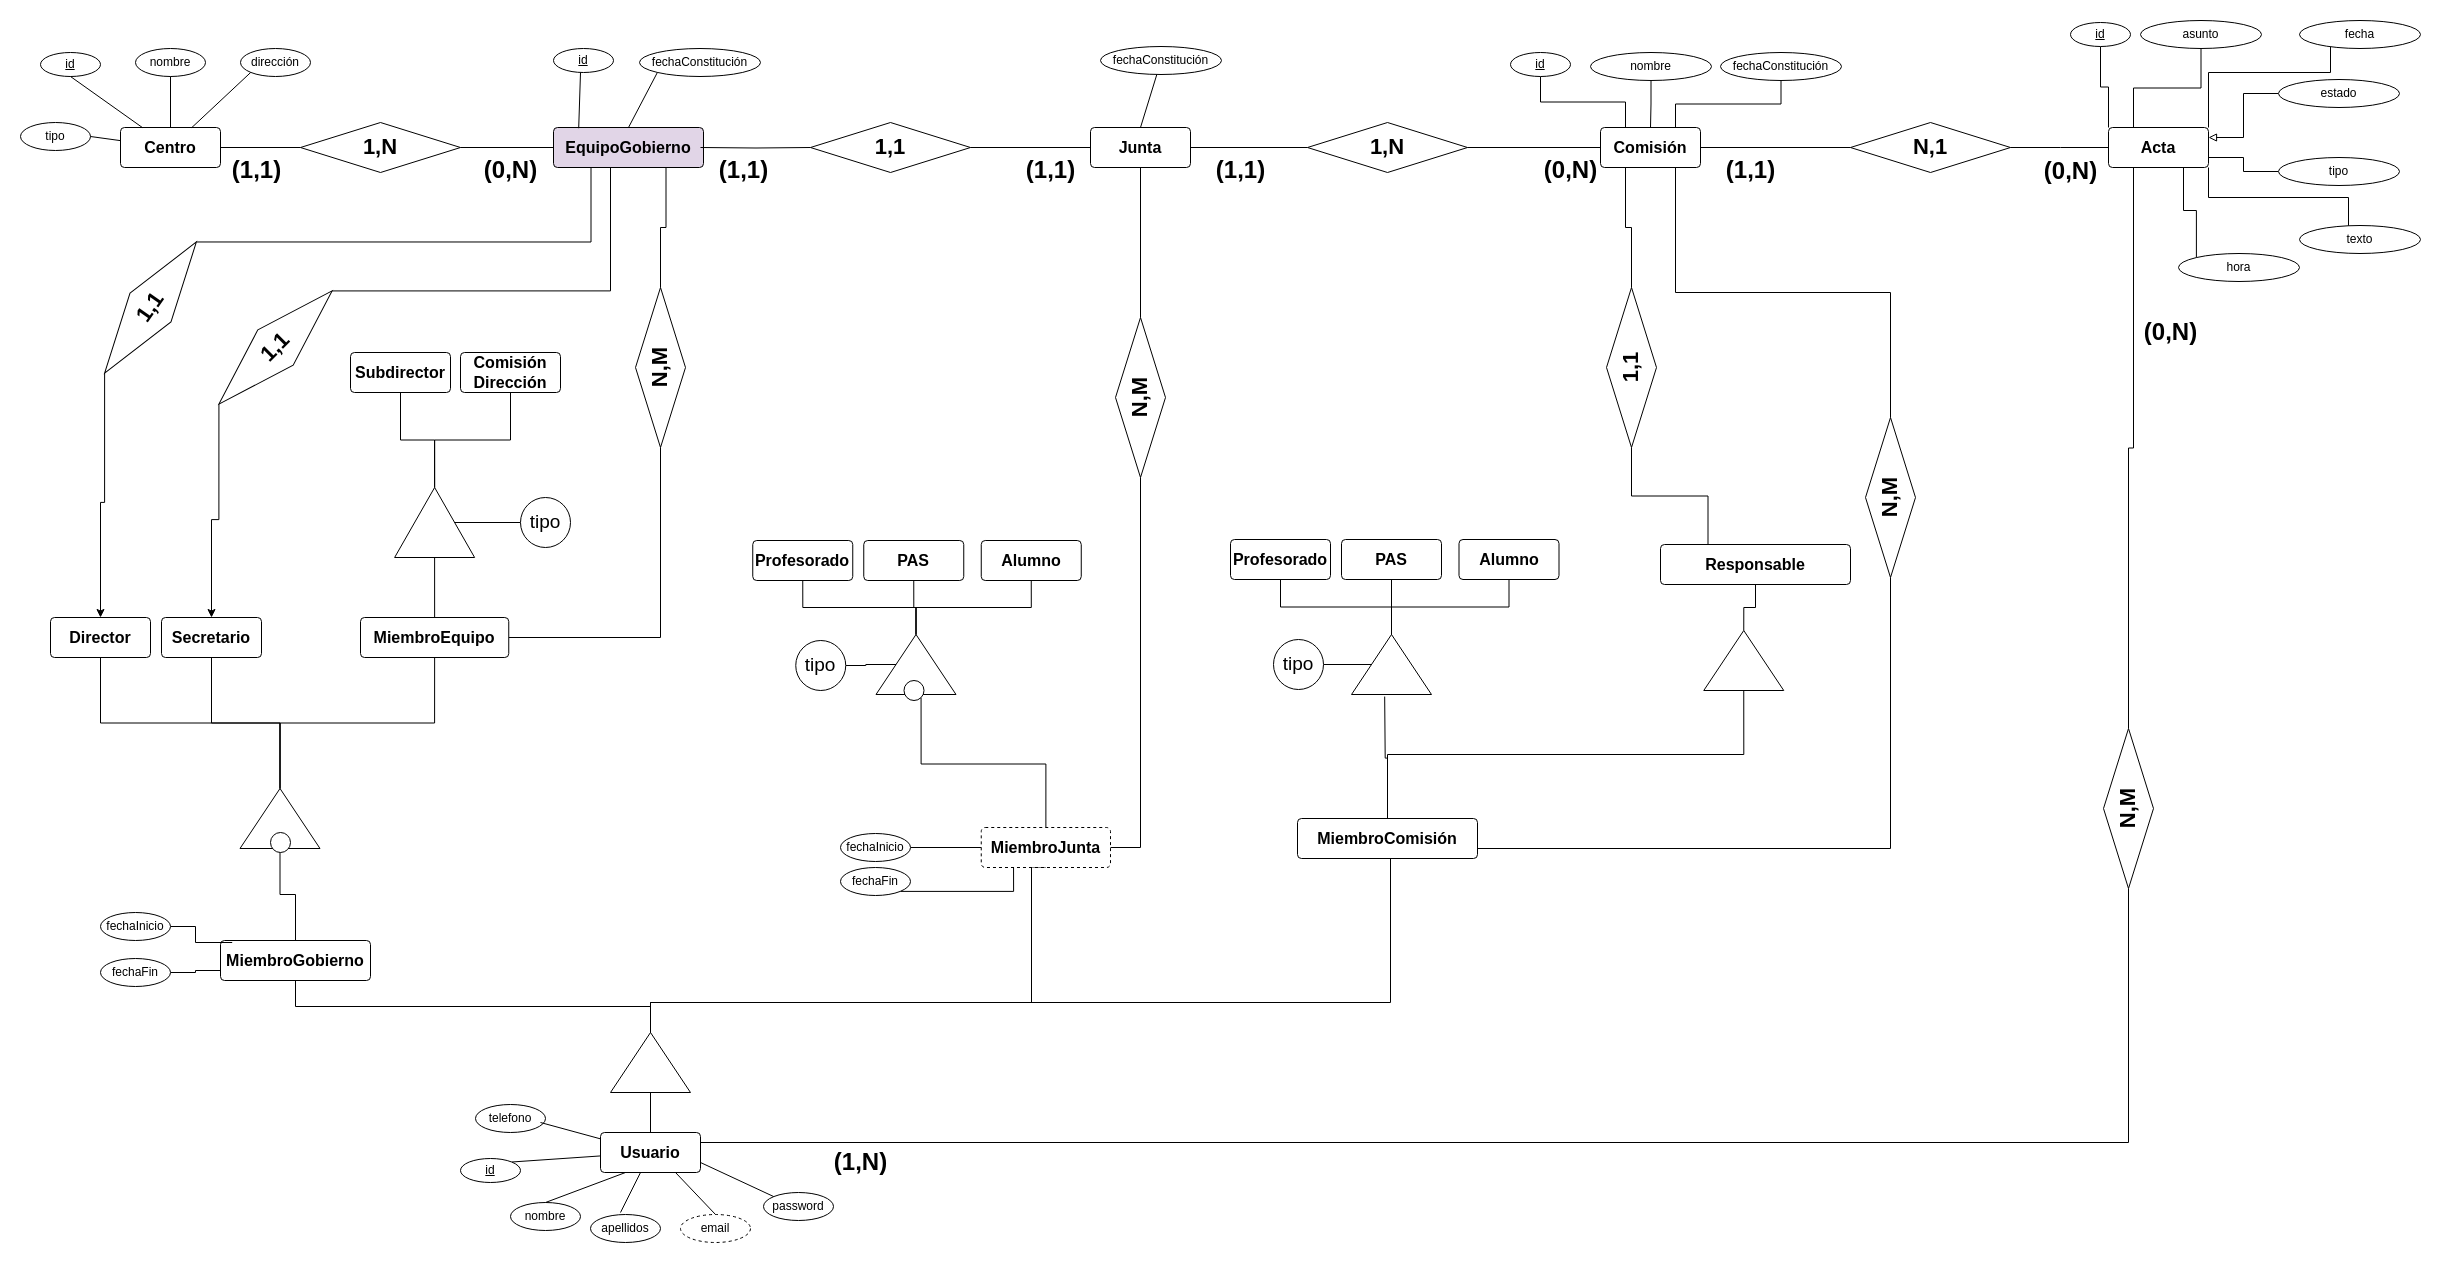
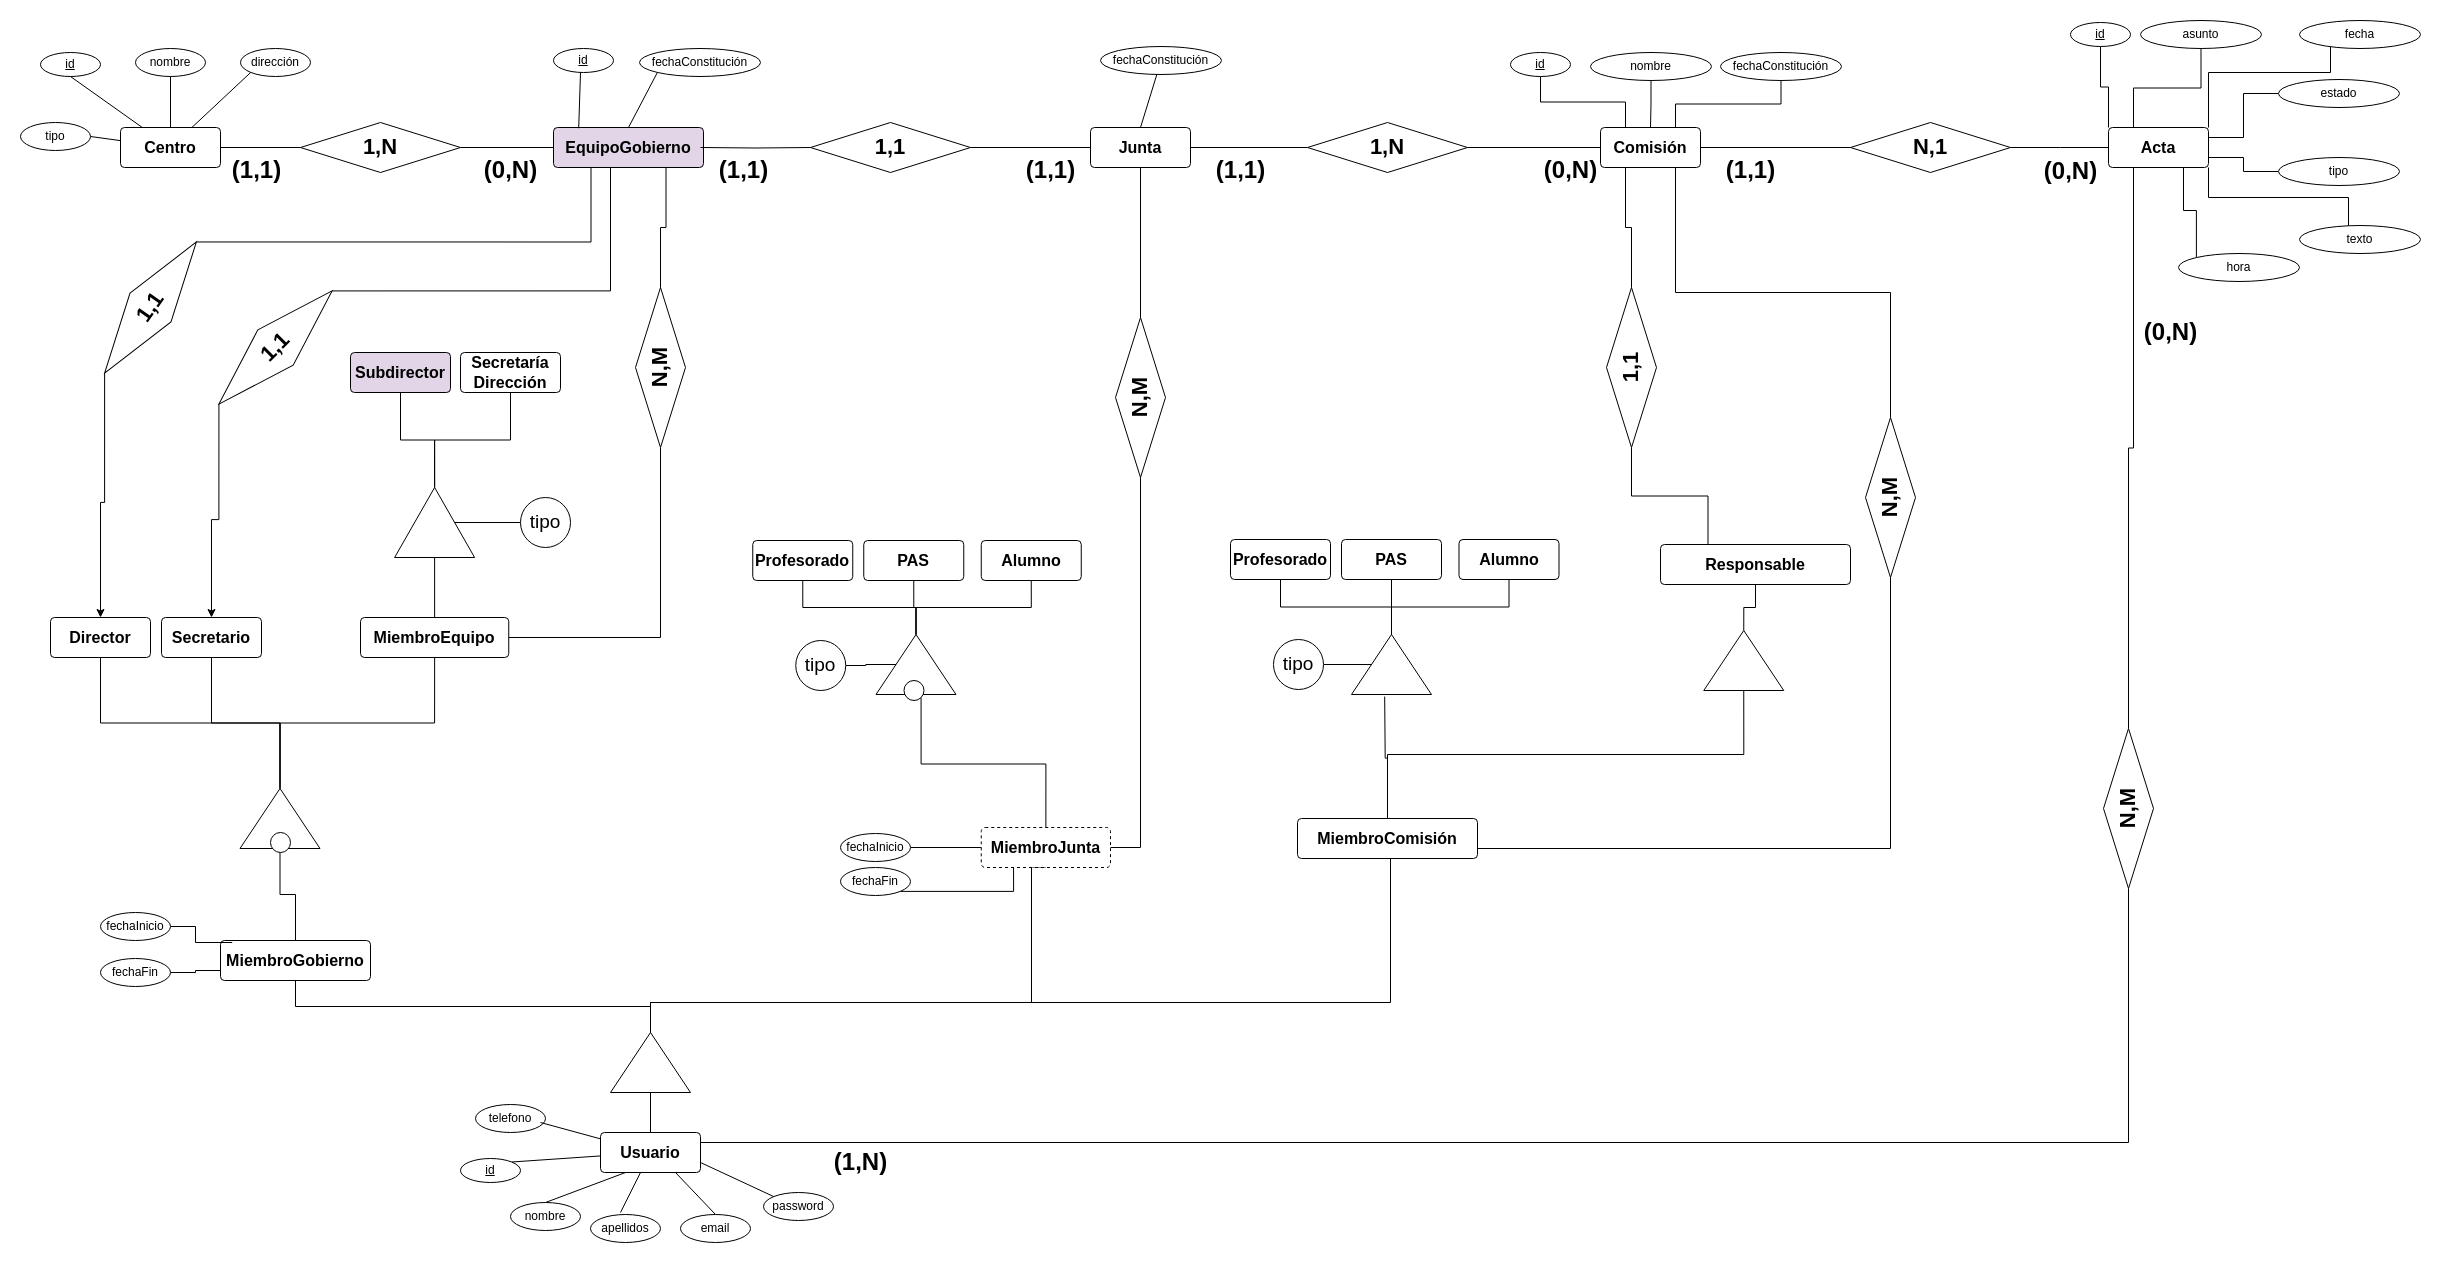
(2218, 138) -> (2215, 138)
(401, 373) -> (401, 373)
(511, 373) -> (511, 373)
(716, 1229) -> (716, 1229)
